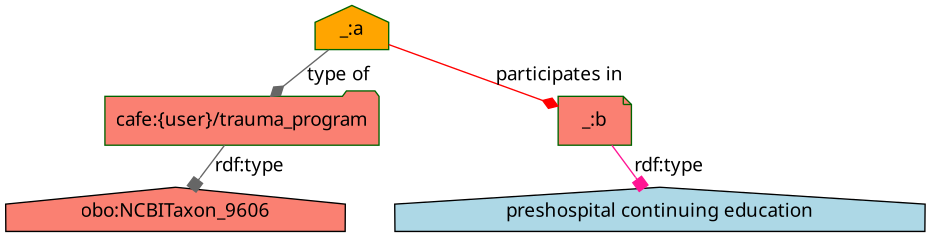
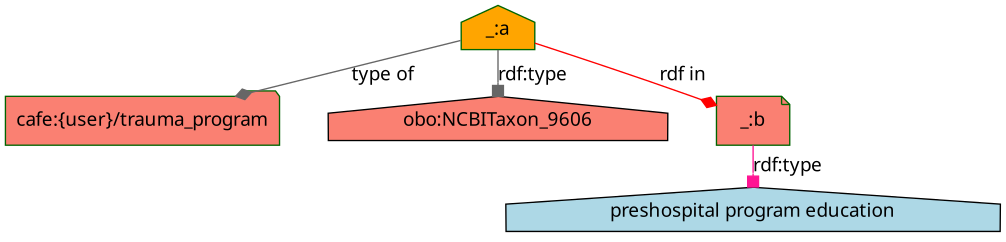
(560, 75) -> (683, 75)
(212, 161) -> (498, 66)
(660, 212) -> (753, 212)
